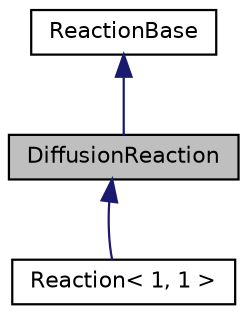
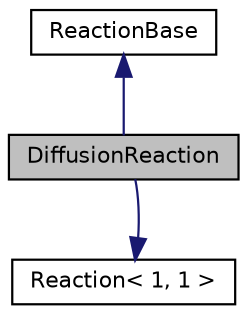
(109, 231) -> (139, 209)
